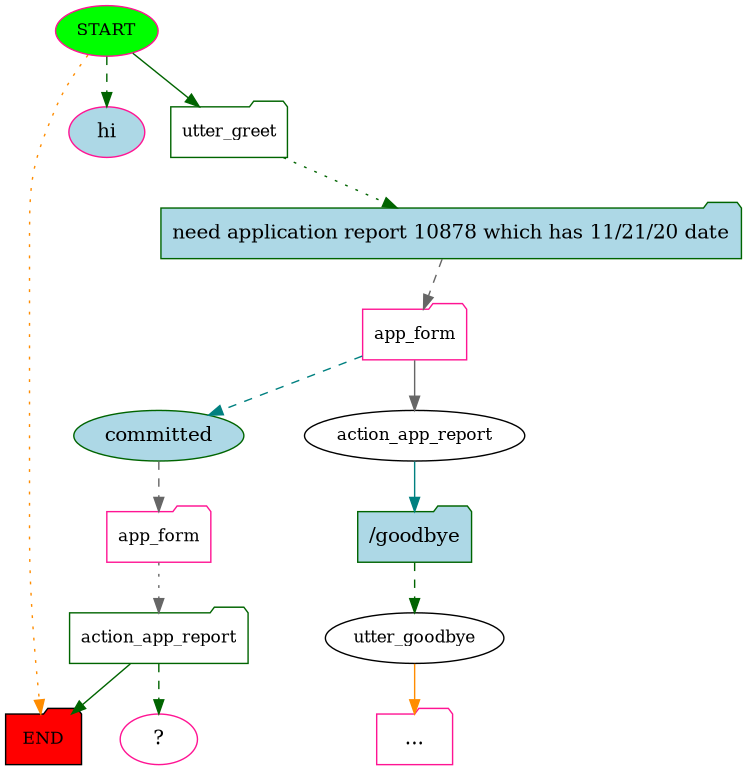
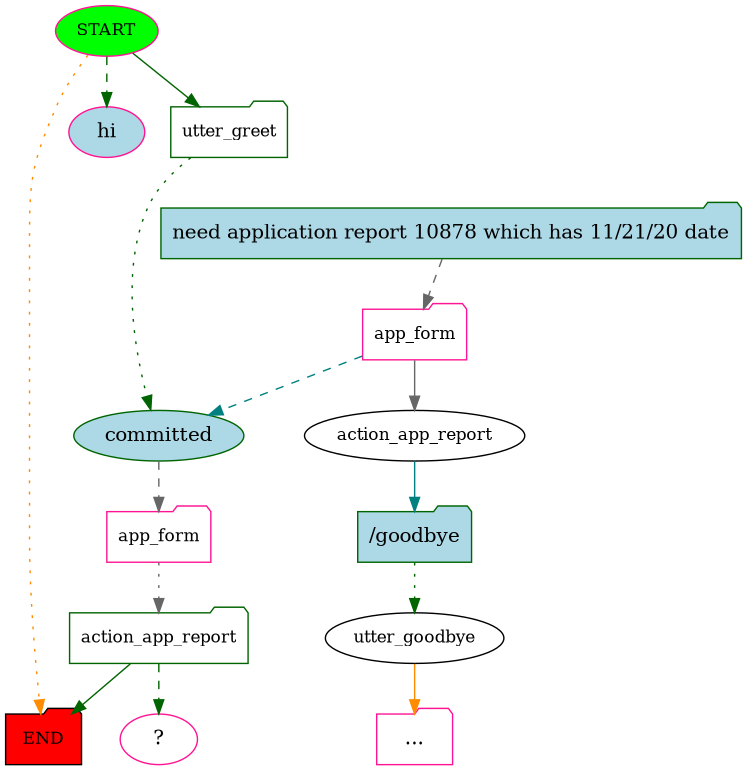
(334, 180) -> (133, 268)
(415, 581) -> (415, 581)
